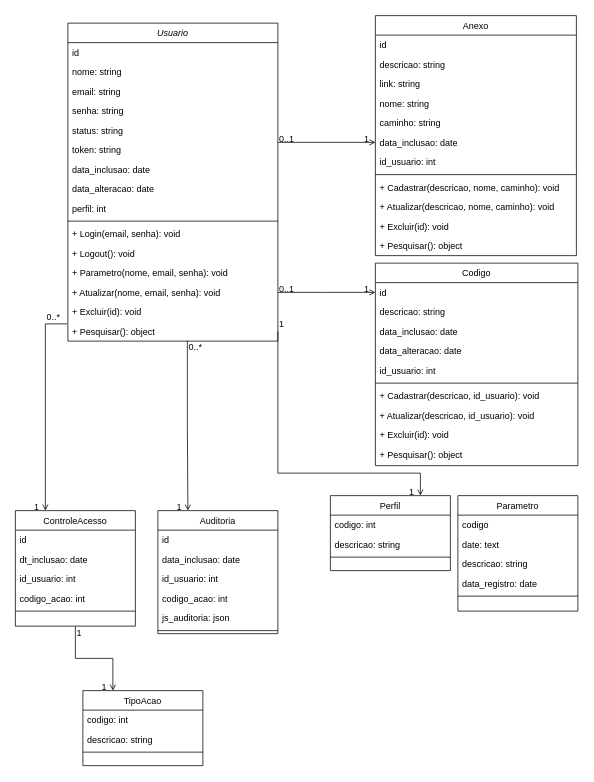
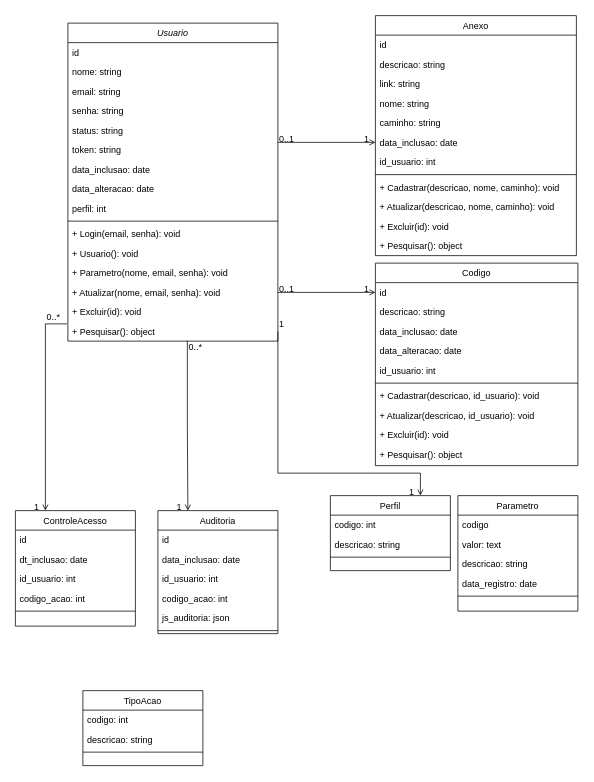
(108, 254) -> (109, 254)
(485, 545) -> (486, 545)
(94, 658) -> none
